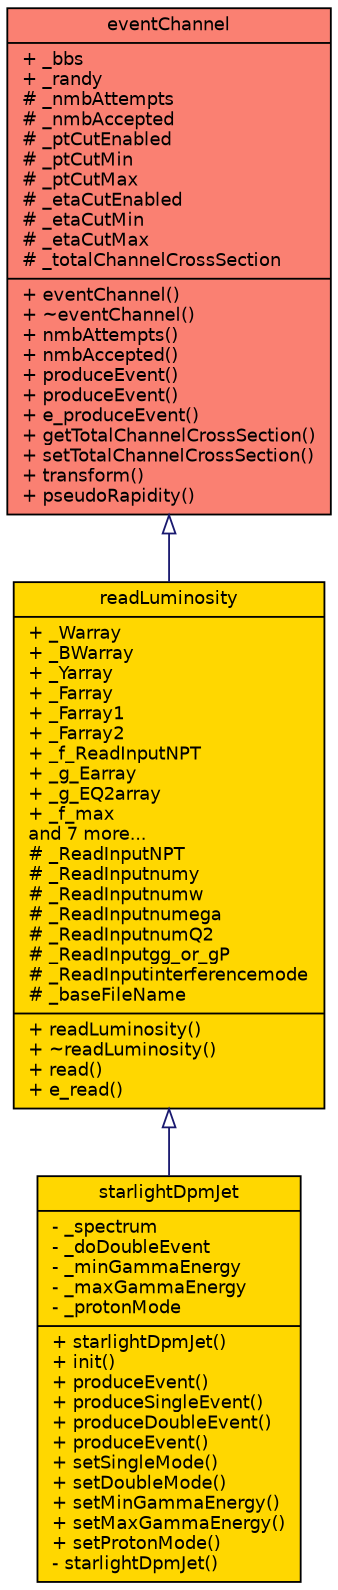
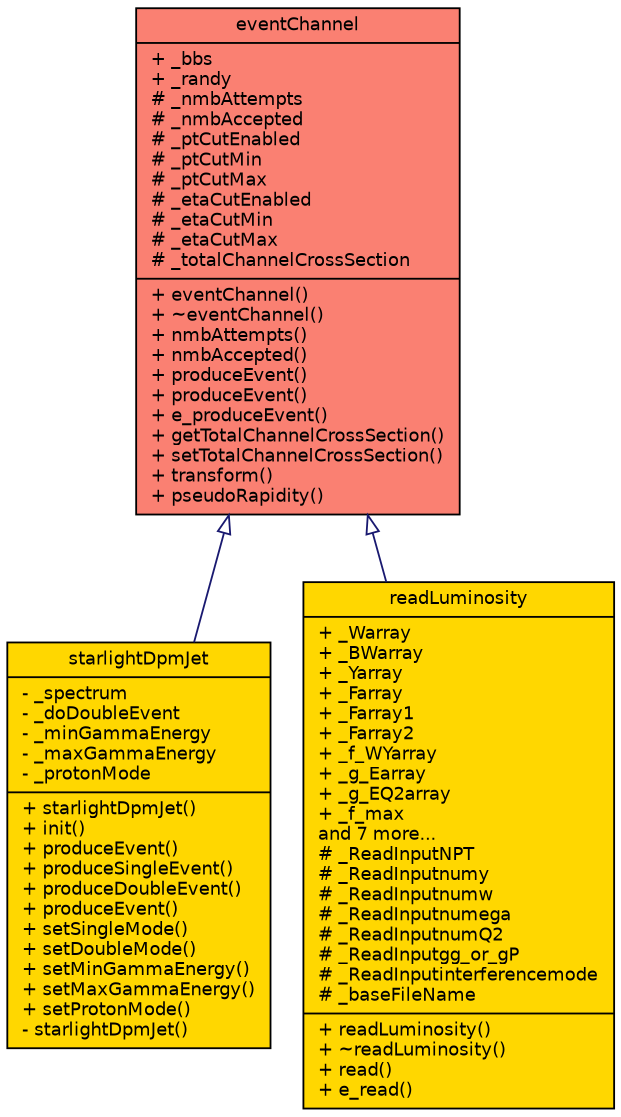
(115, 754) -> (378, 754)
(169, 1152) -> (209, 588)
